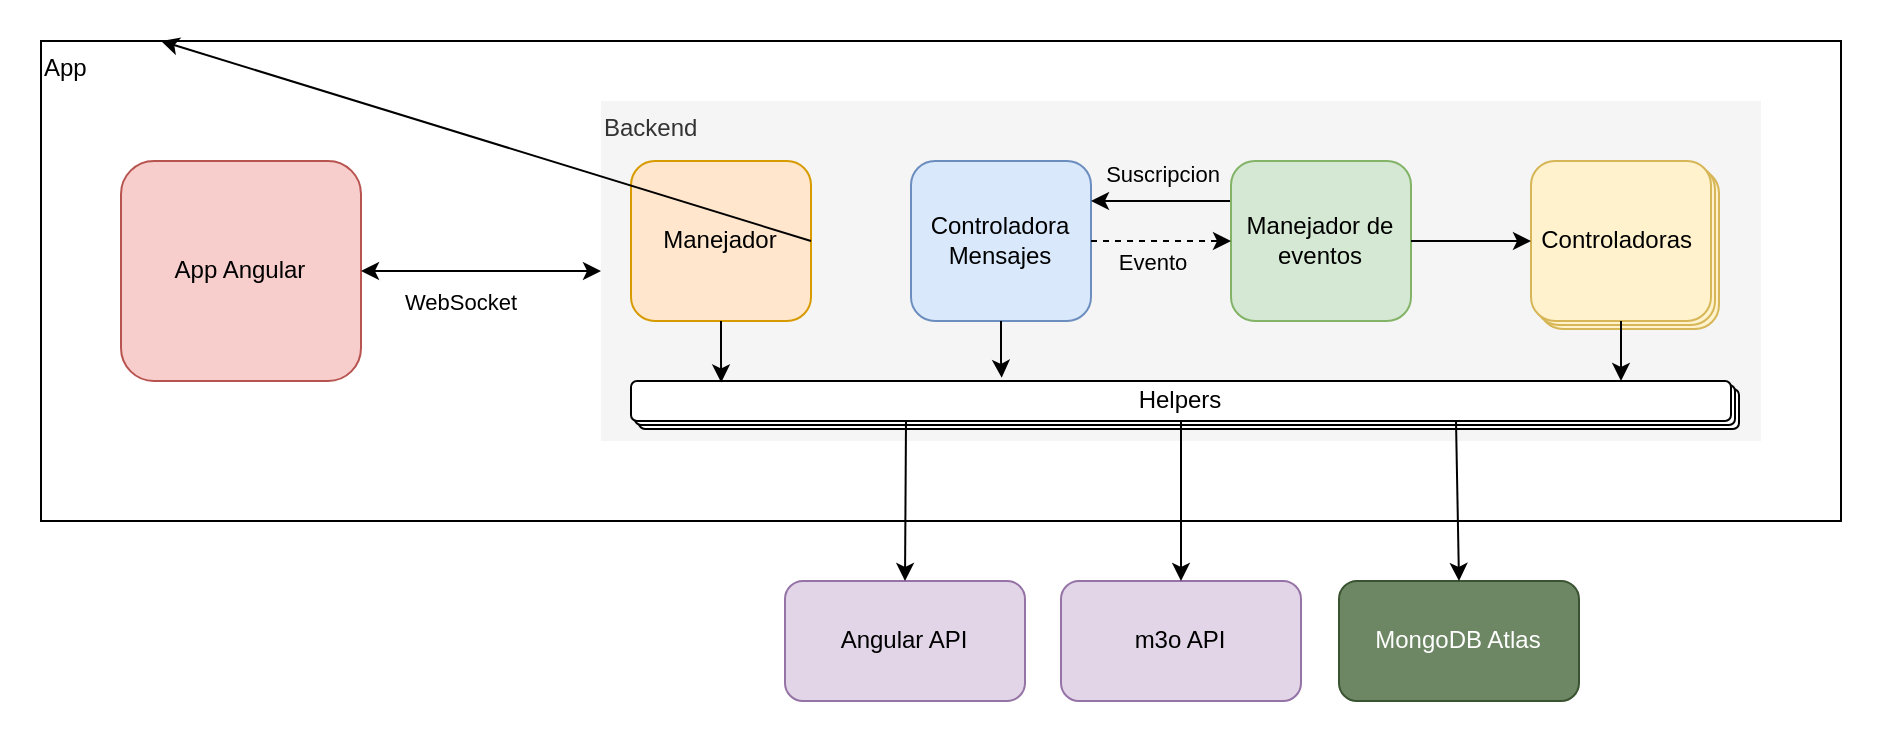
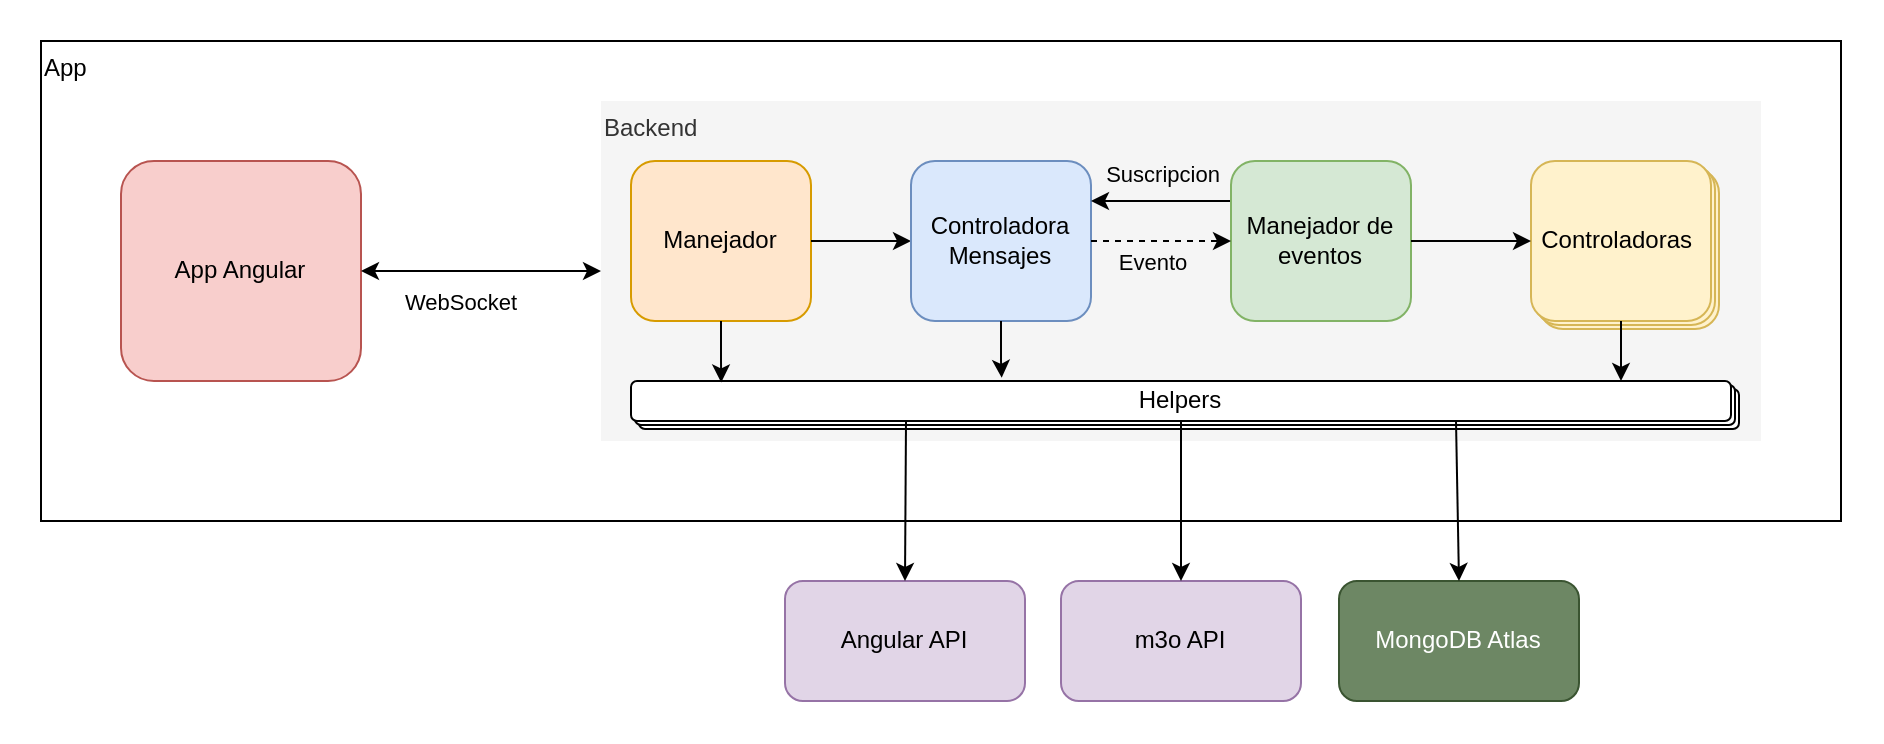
(493, 143) -> (854, 241)
